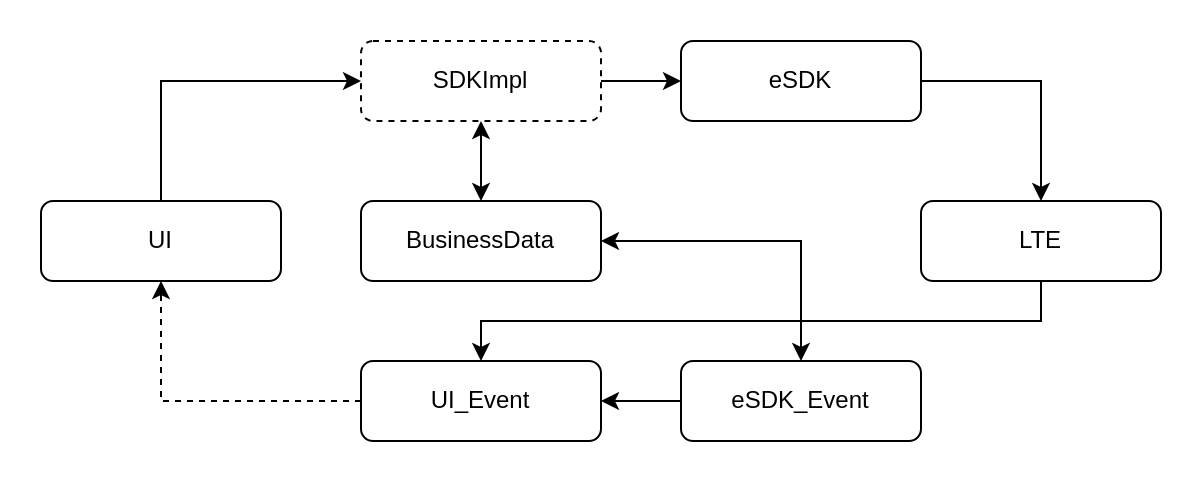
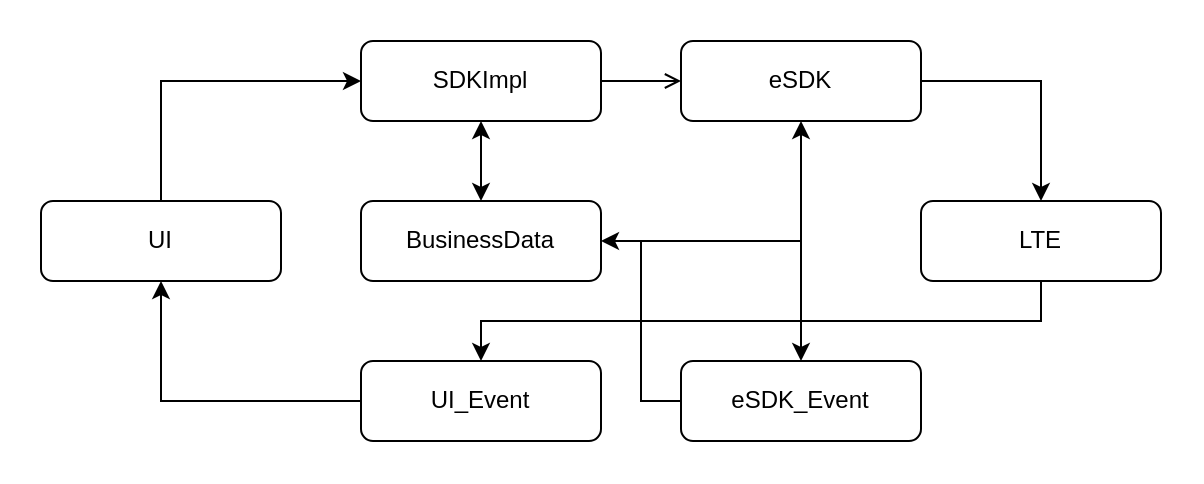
(481, 81) -> (481, 81)
(666, 81) -> (668, 81)
(208, 401) -> (208, 401)
(629, 401) -> (641, 324)
